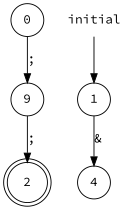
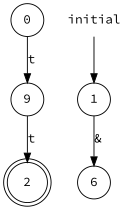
(31, 60) -> (31, 60)
(31, 139) -> (31, 139)
(94, 183) -> (94, 183)
